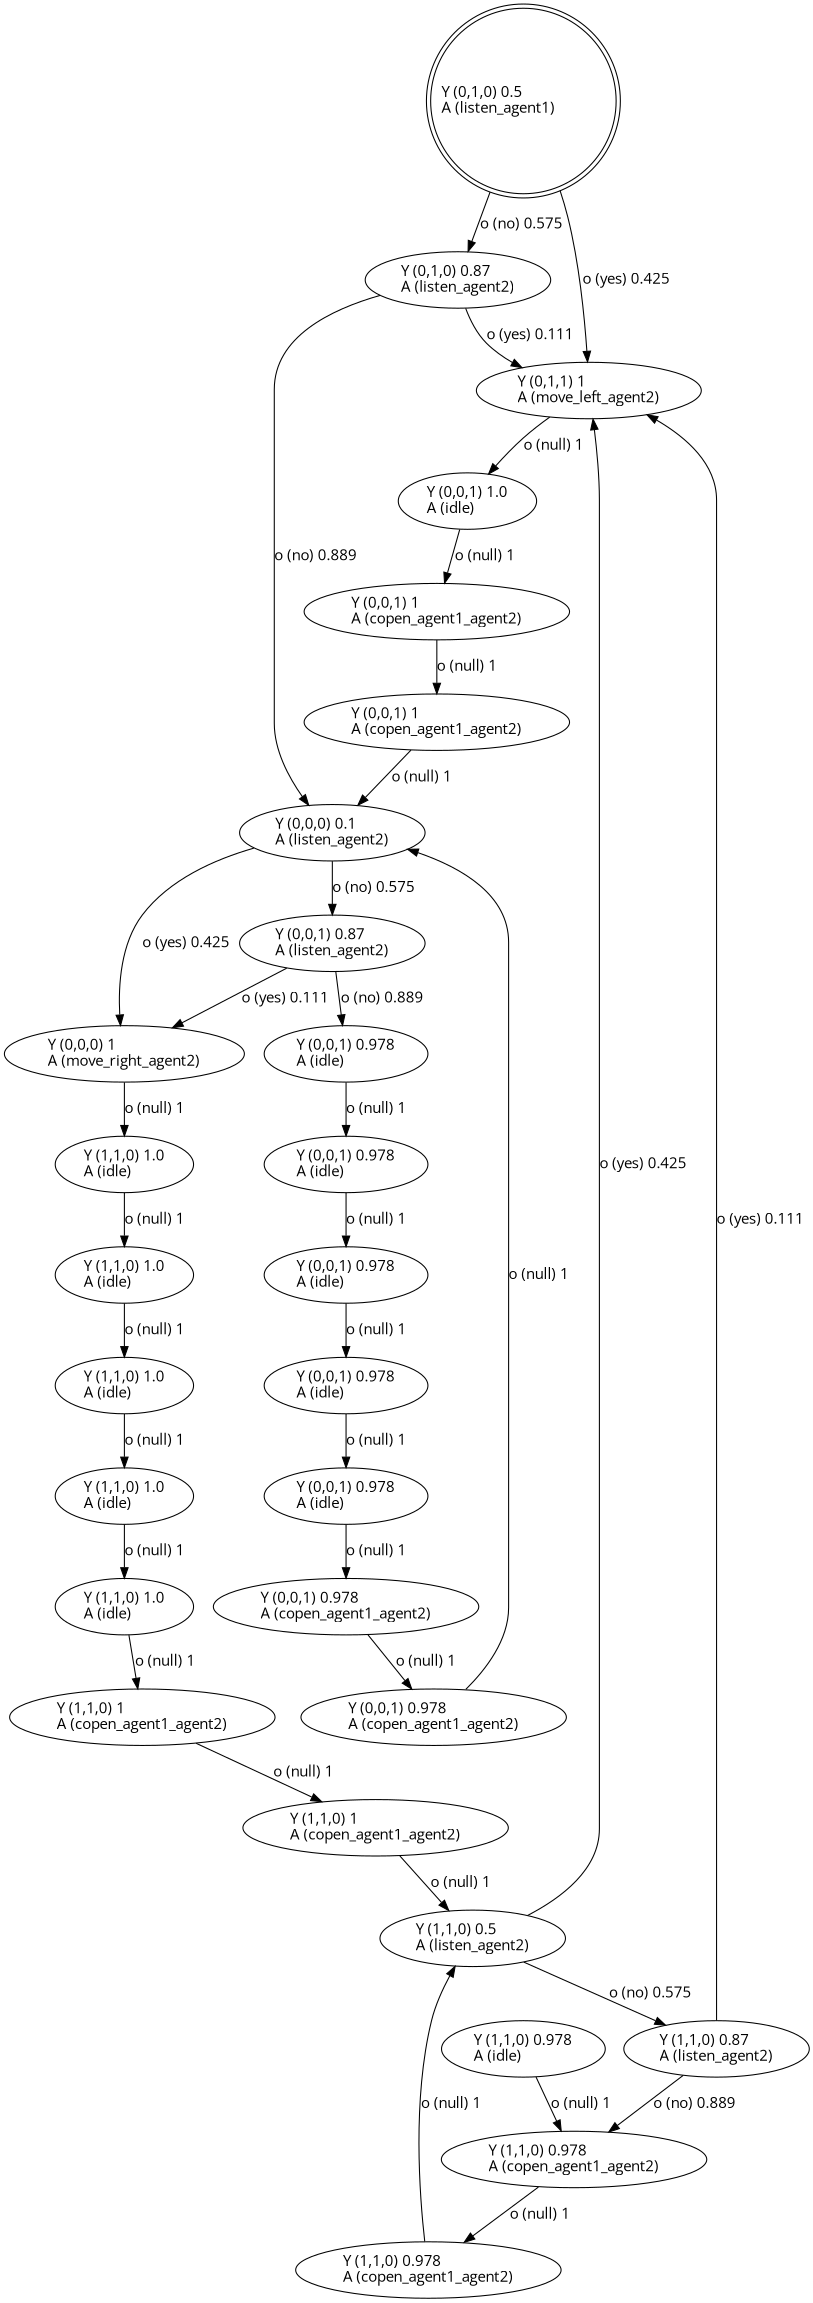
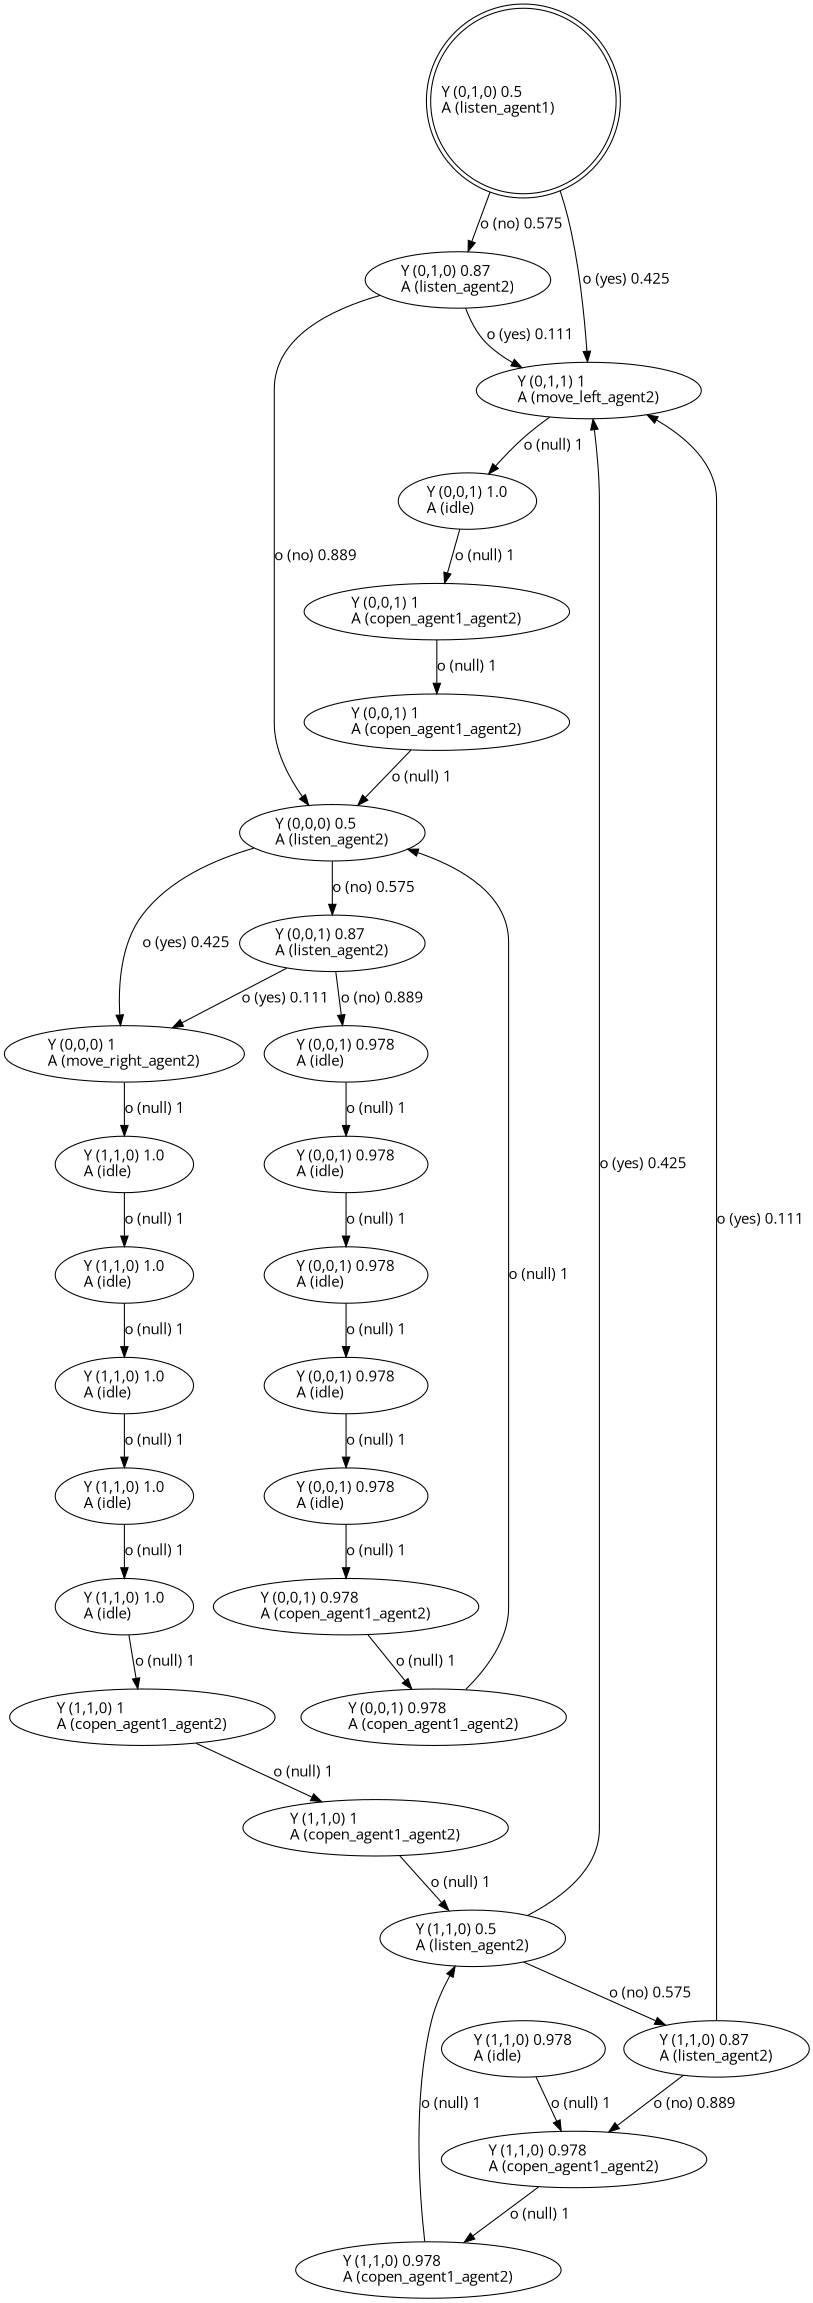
(332, 833) -> (332, 833)
